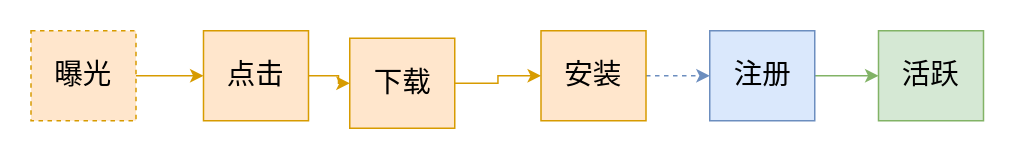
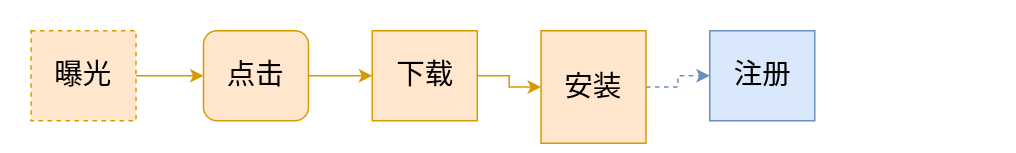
(256, 76) -> (256, 76)
(593, 76) -> (593, 87)
(842, 76) -> none
(931, 76) -> none
(402, 83) -> (425, 76)
